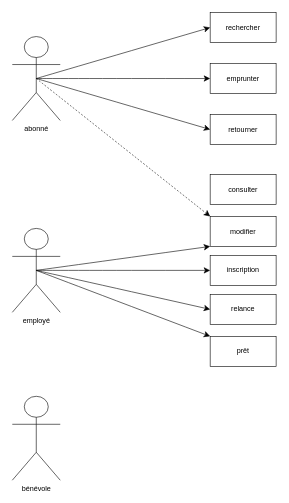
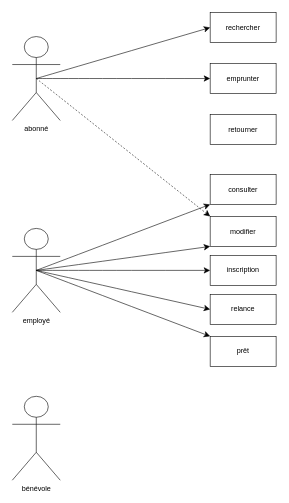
(125, 104) -> none
none -> (132, 234)
